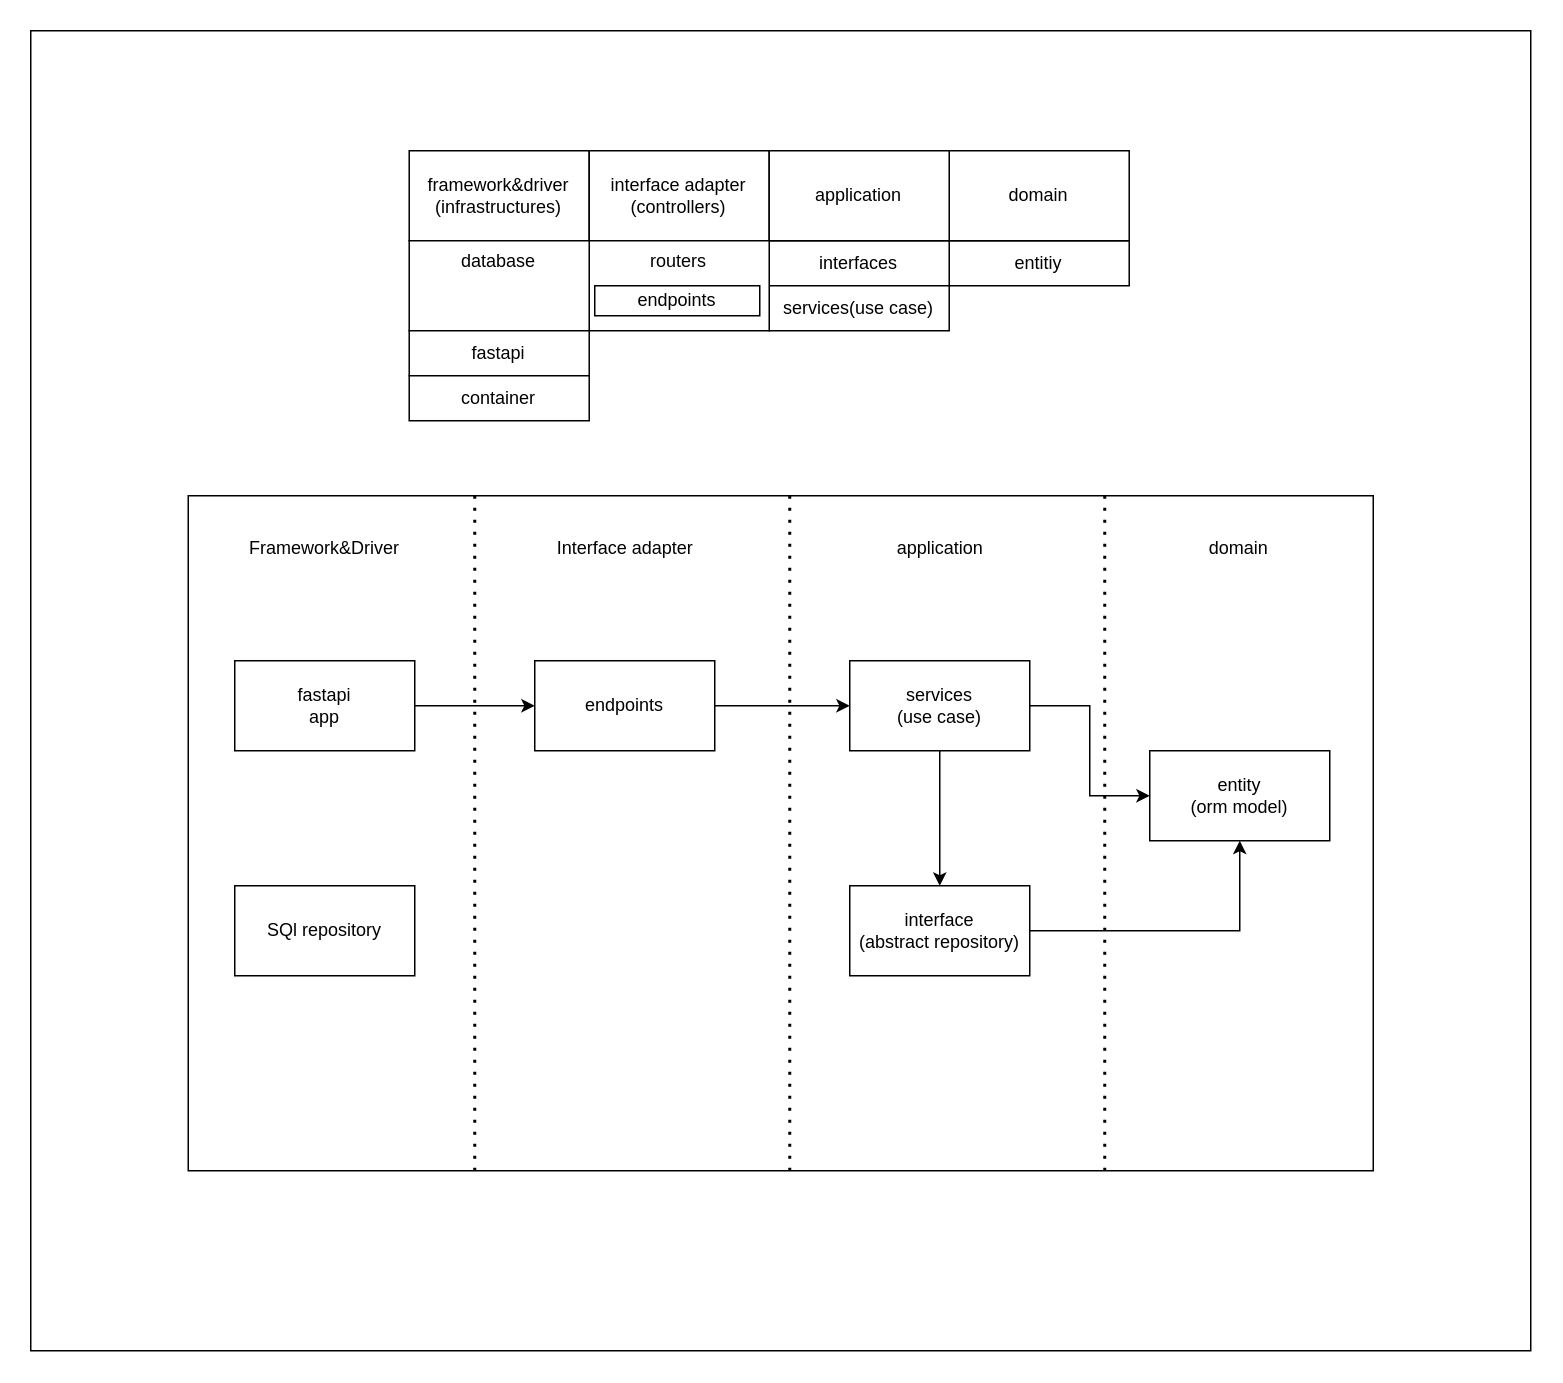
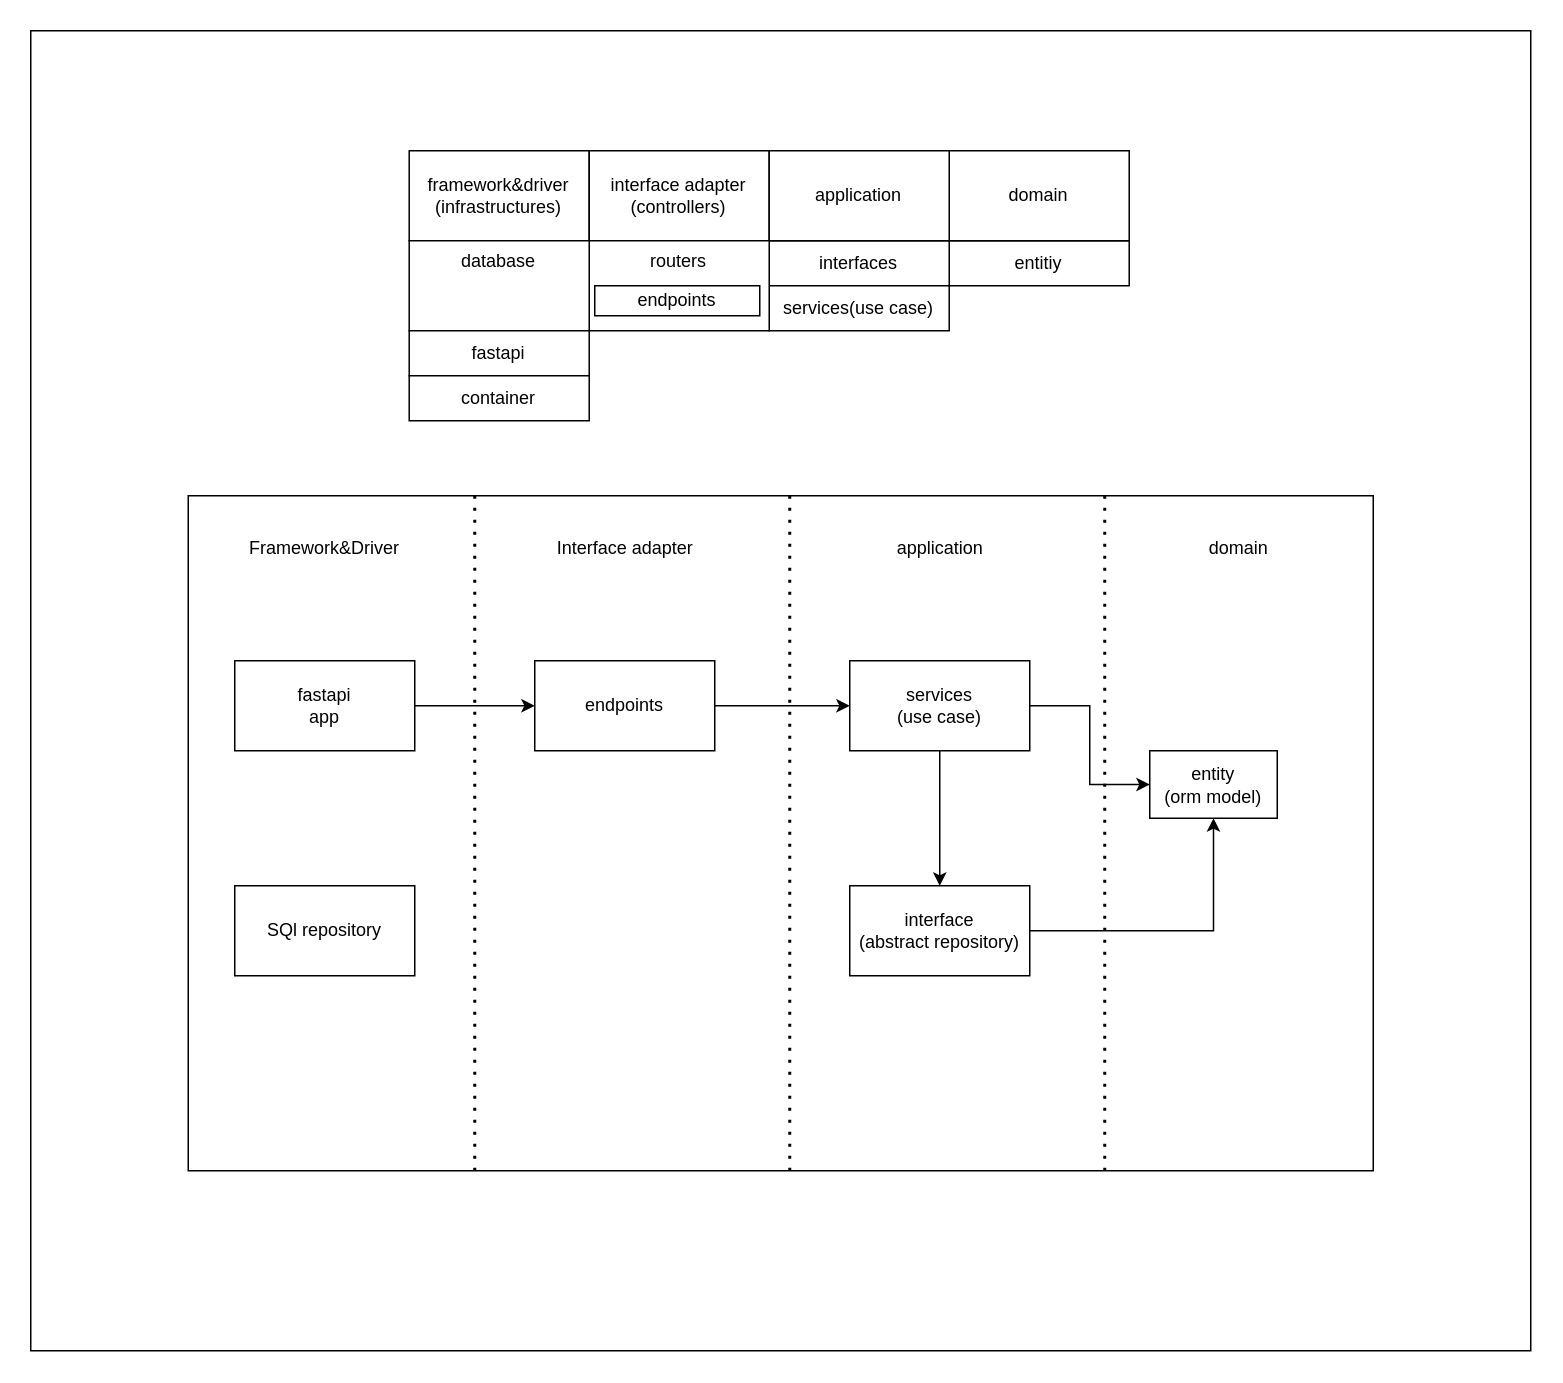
(1240, 796) -> (1214, 785)
